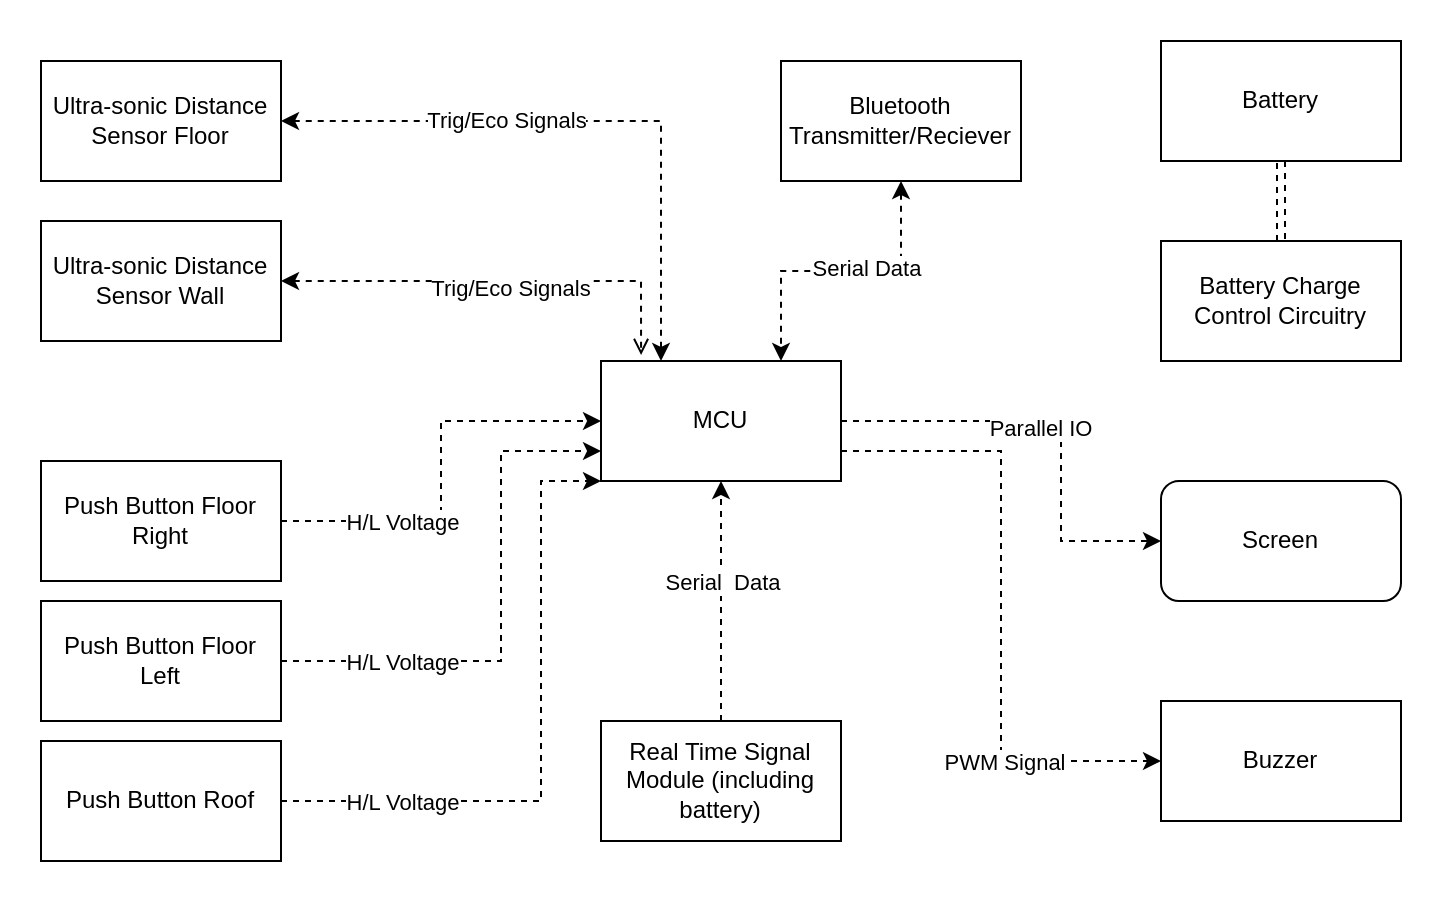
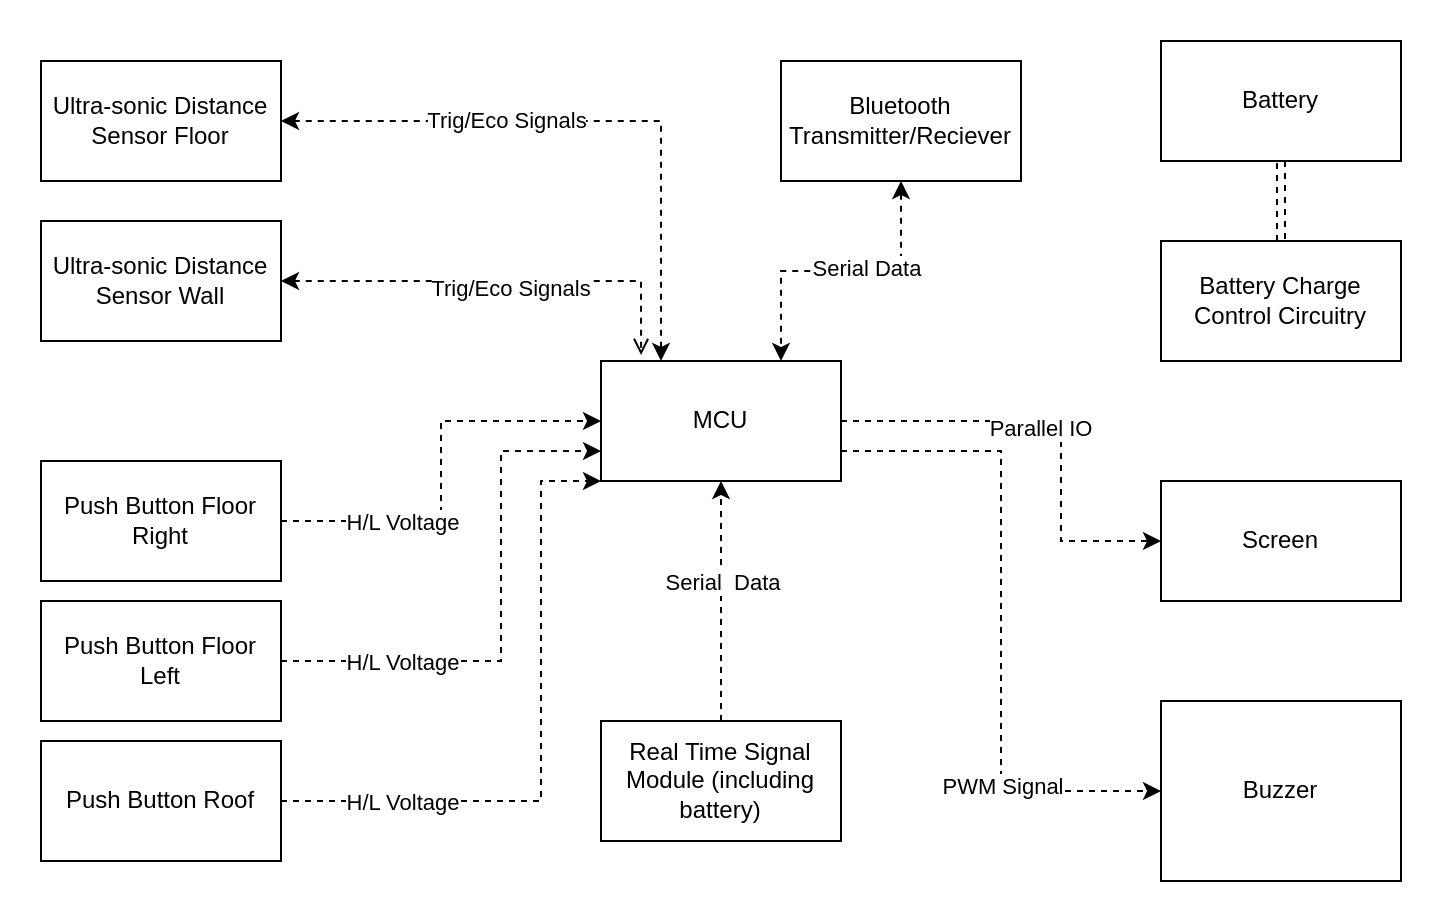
(1281, 541) -> (1281, 541)
(1281, 761) -> (1281, 791)
